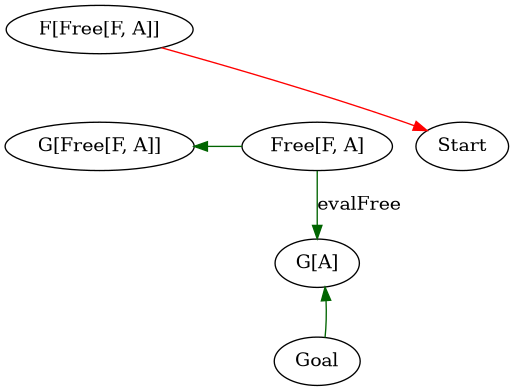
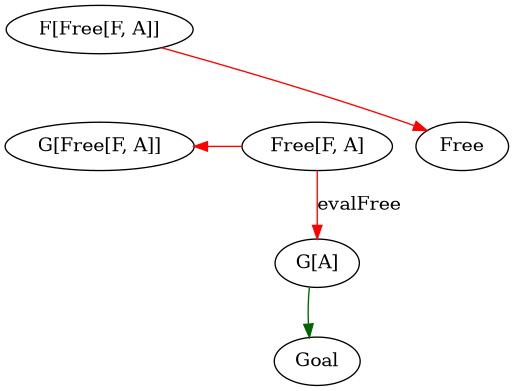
(225, 146) -> (225, 146)
(462, 146) -> (462, 146)
(317, 198) -> (317, 198)
(326, 319) -> (308, 305)
